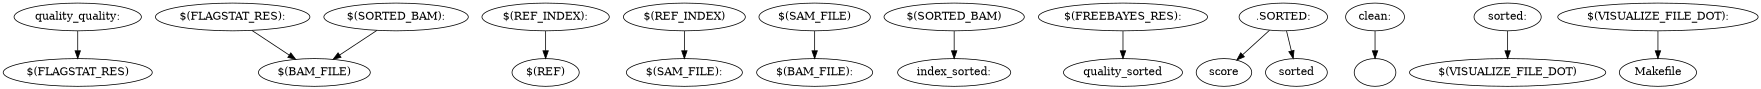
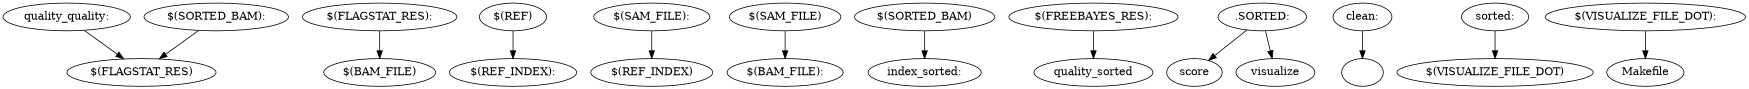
(546, 41) -> (513, 41)
(684, 41) -> (652, 41)
(358, 43) -> (182, 42)
(1296, 72) -> (1275, 72)
